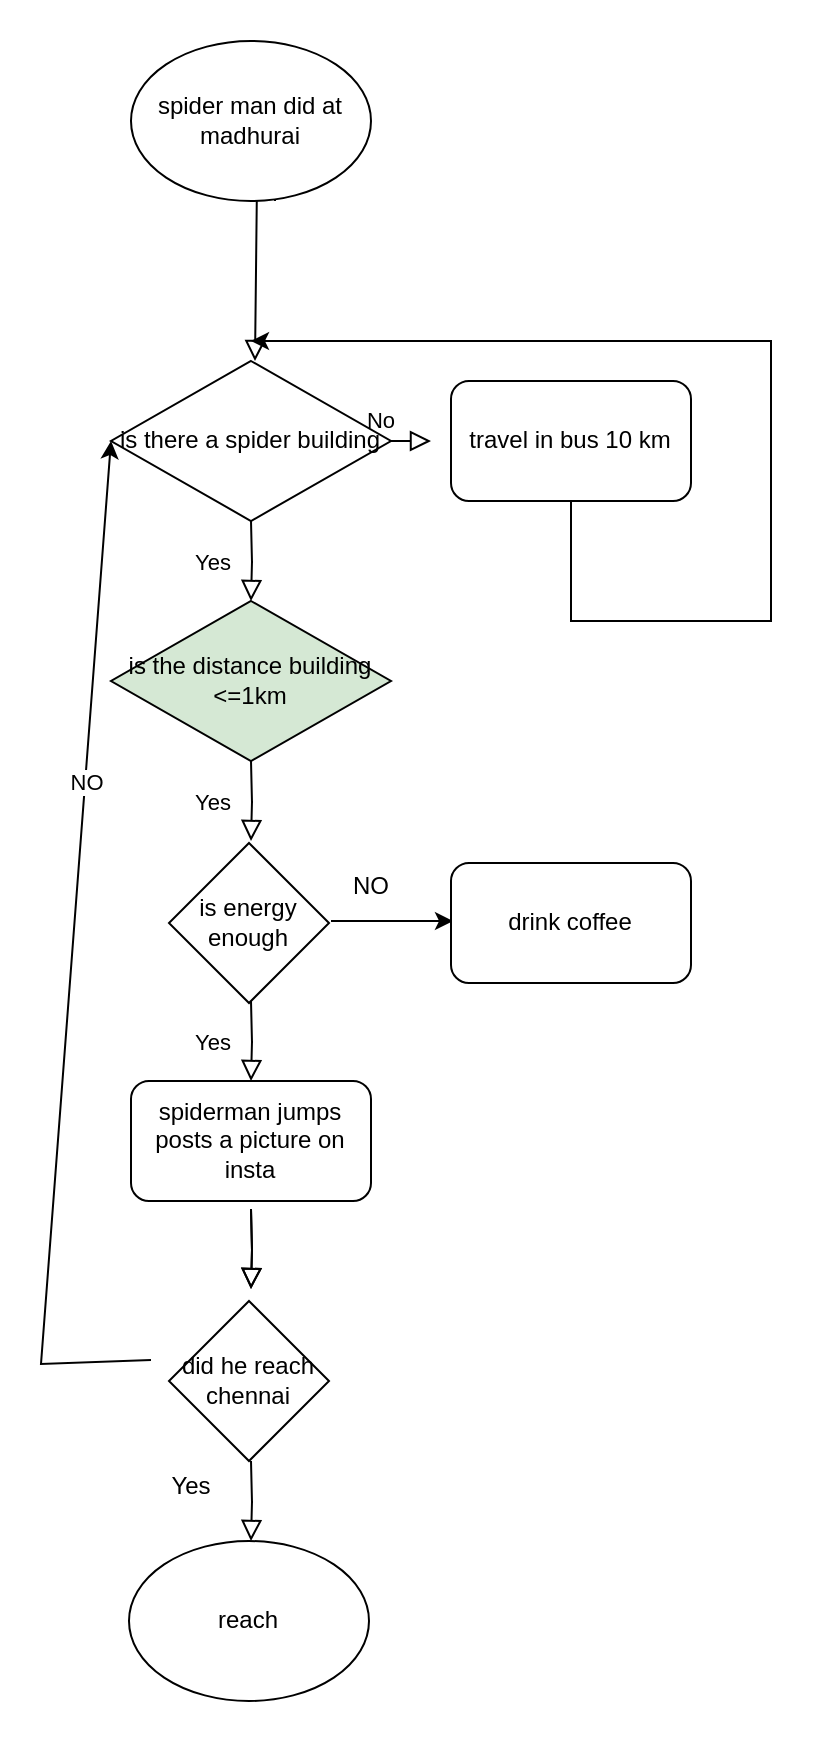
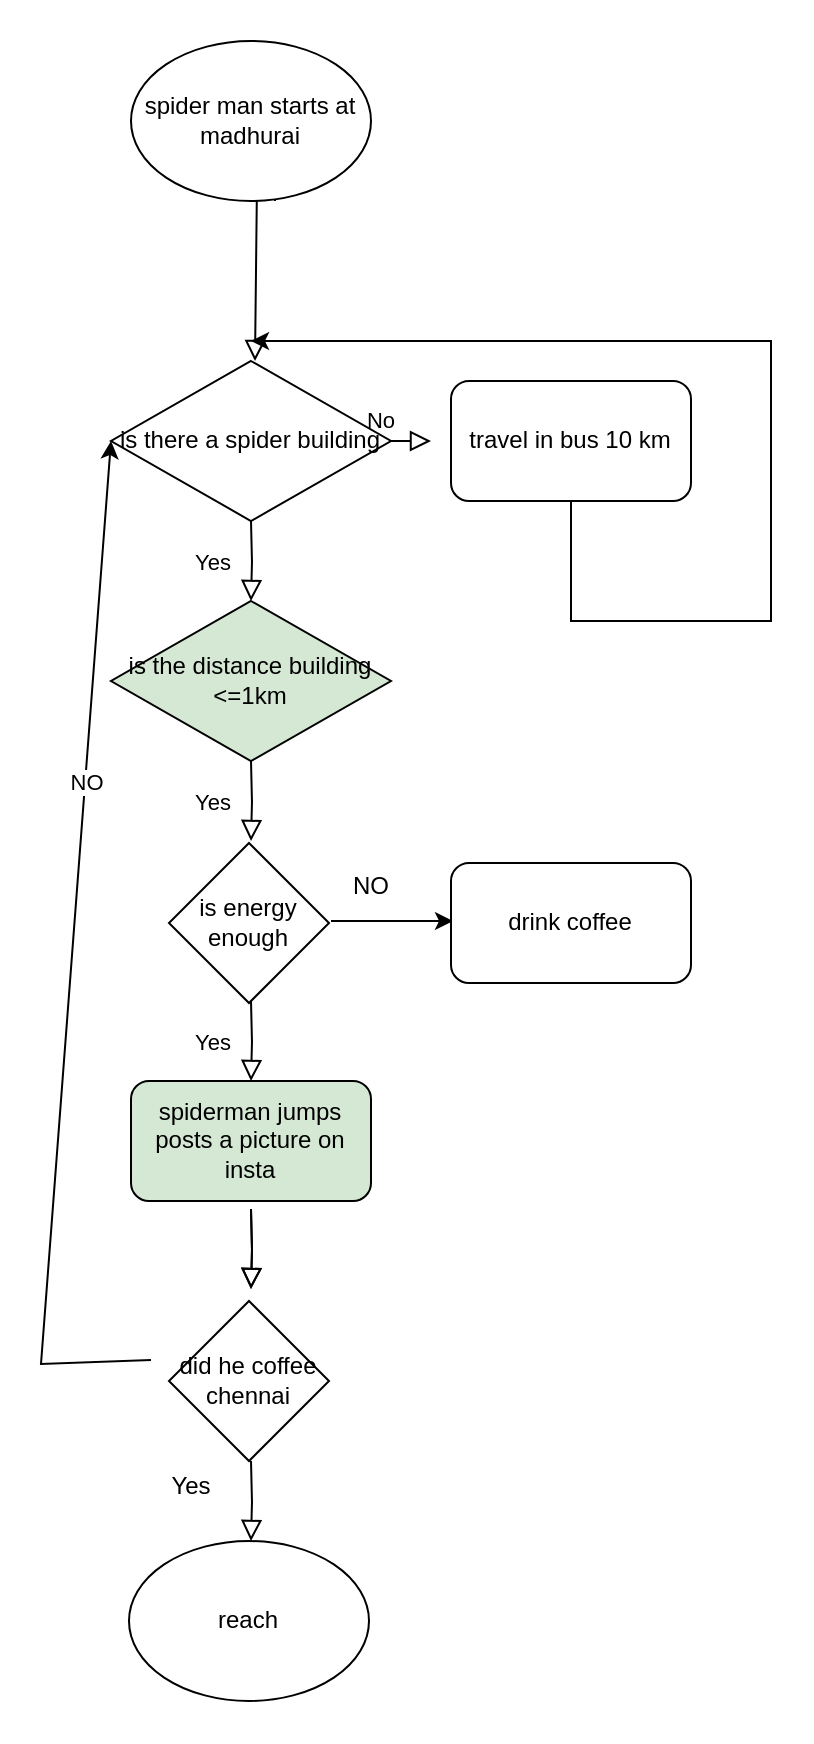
(251, 121) -> (251, 121)
(251, 1141) -> (251, 1141)
(249, 1381) -> (249, 1381)
